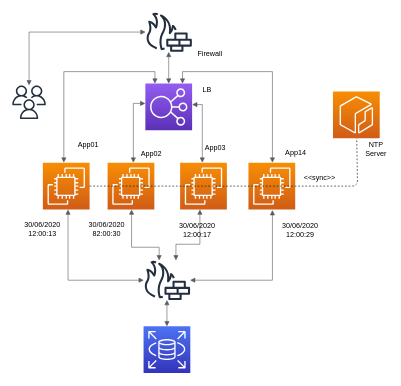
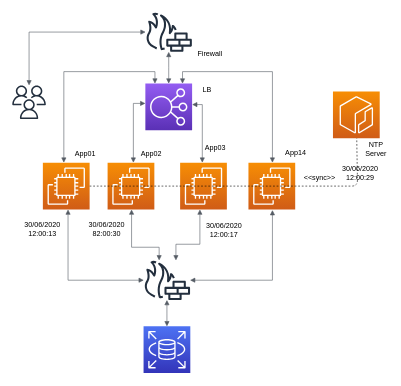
(89, 145) -> (86, 154)
(197, 230) -> (224, 230)
(301, 230) -> (361, 173)
